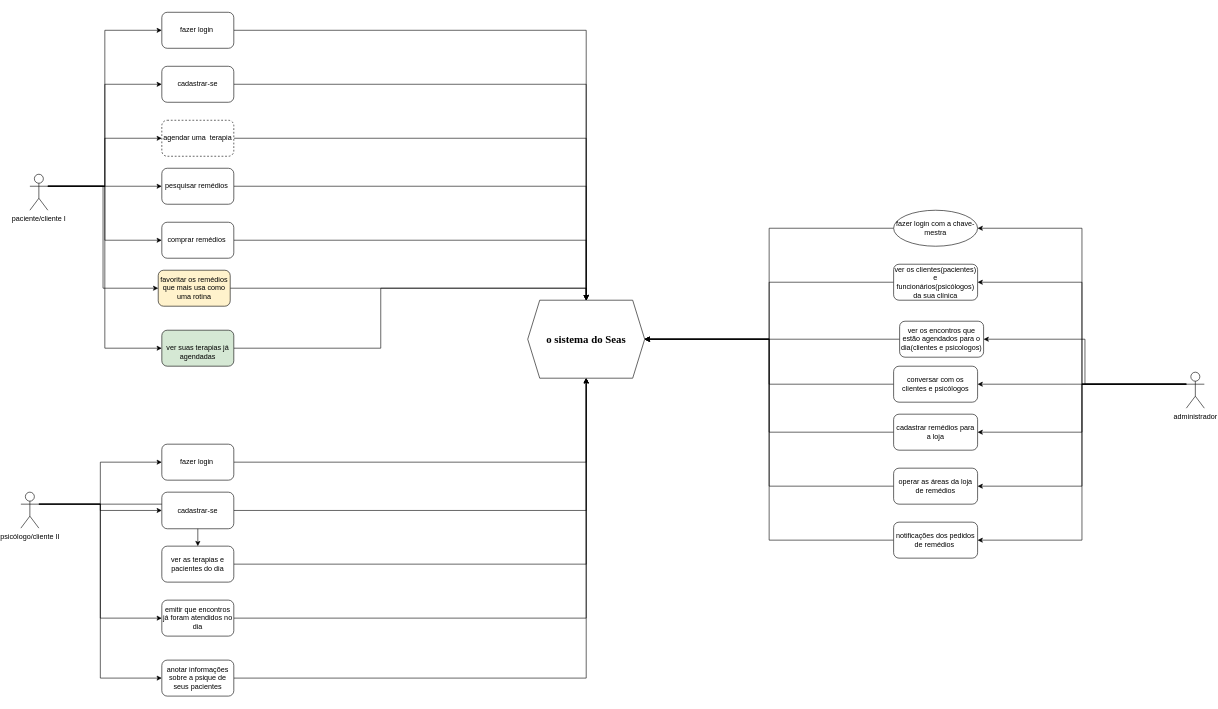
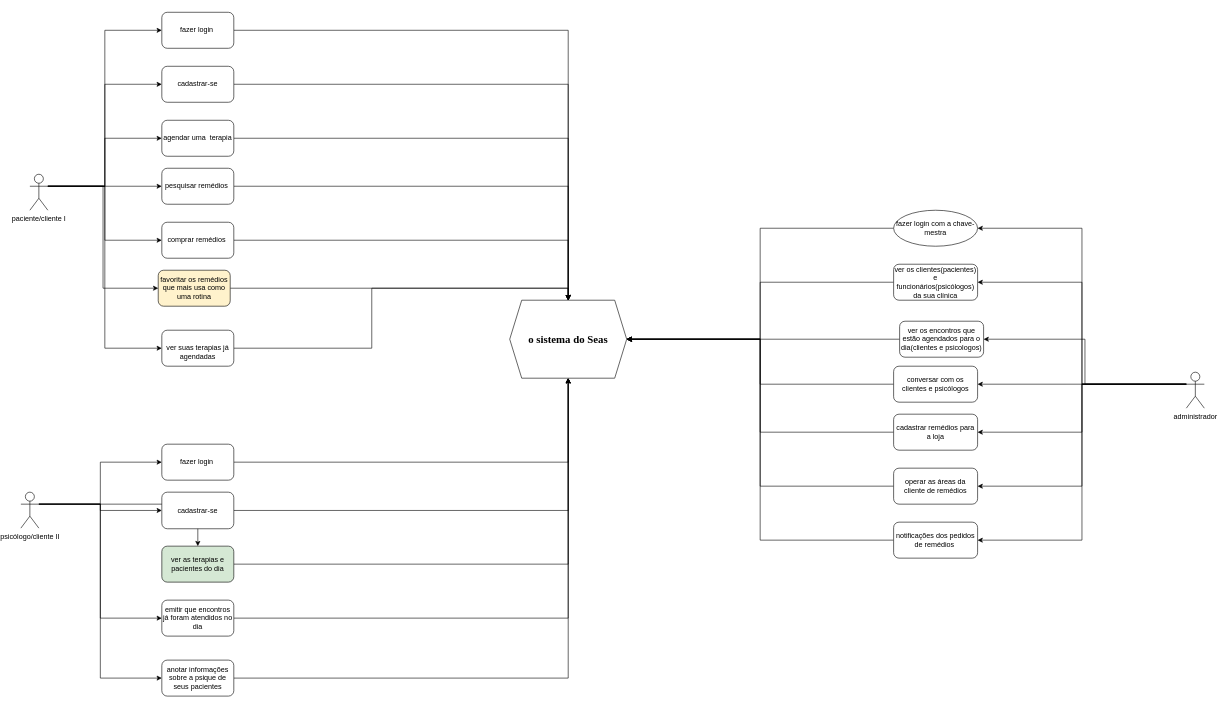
(198, 138) -> (198, 138)
(586, 339) -> (568, 339)
(198, 348) -> (198, 348)
(936, 486) -> (936, 486)
(198, 564) -> (198, 564)
